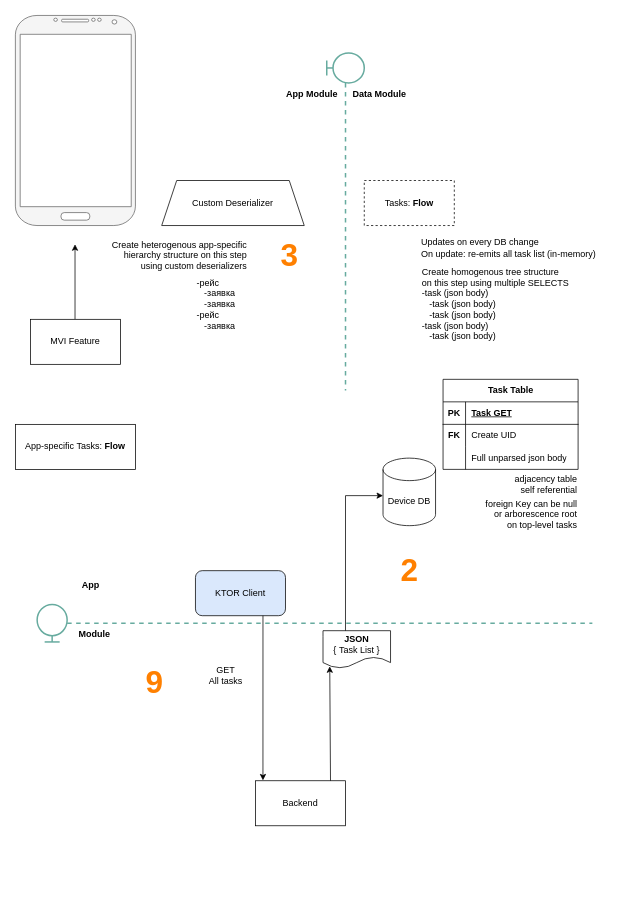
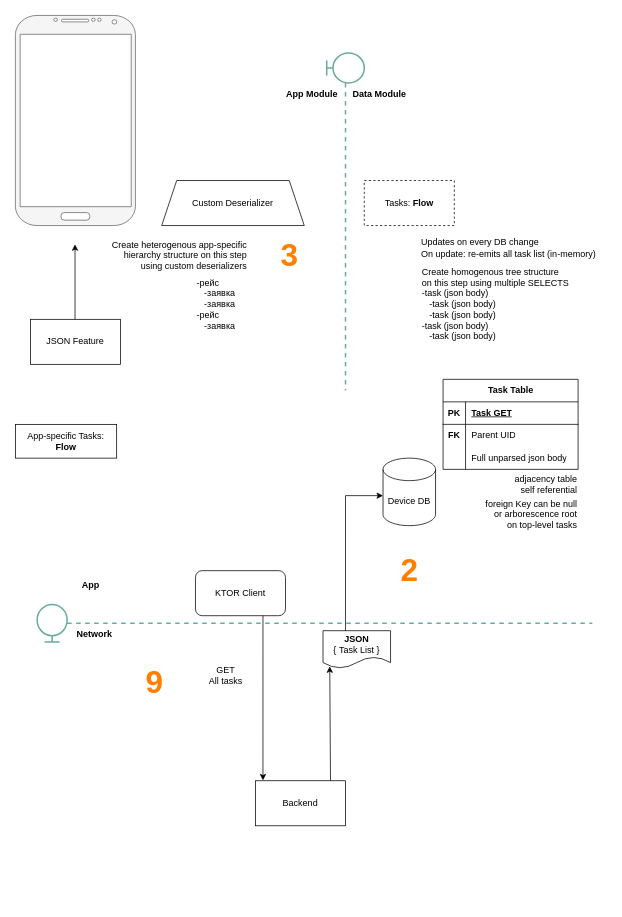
(75, 342) -> (75, 342)
(495, 435) -> (495, 435)
(75, 447) -> (66, 441)
(240, 593) -> (240, 593)
(95, 634) -> (95, 634)
